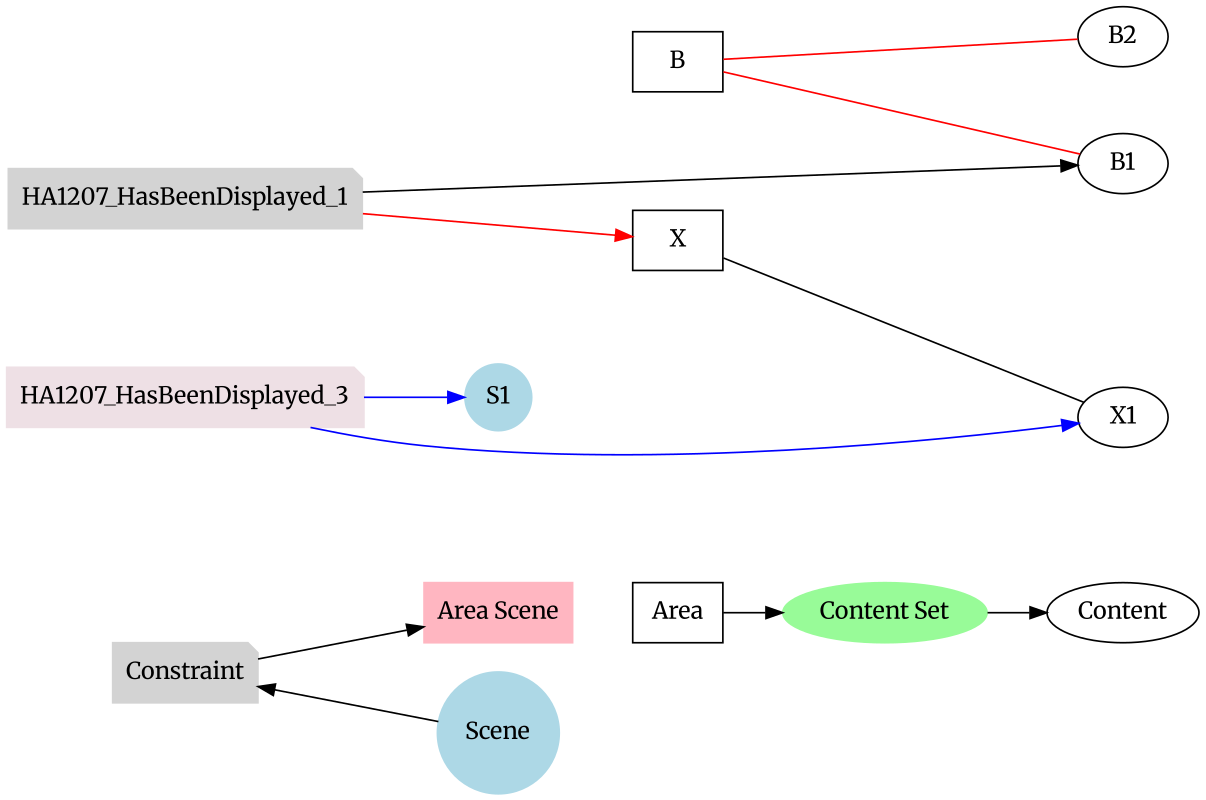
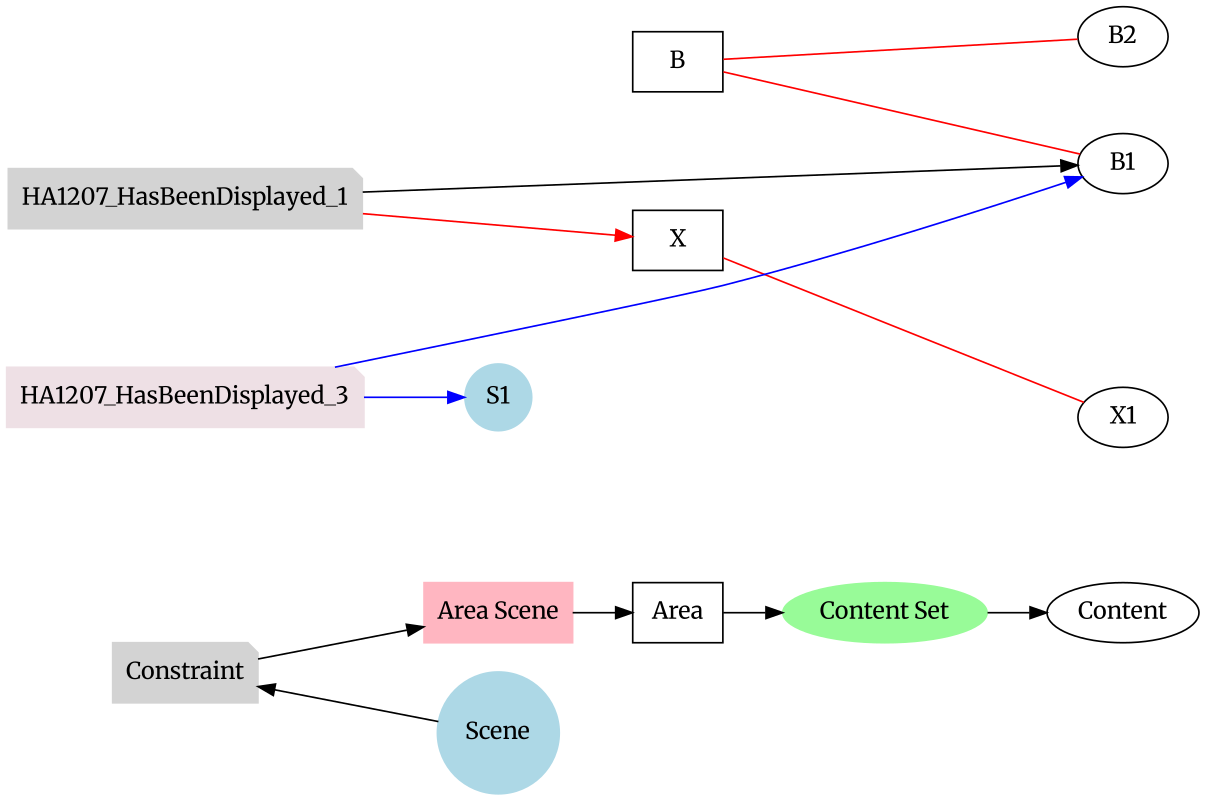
(904, 330) -> (904, 330)
(686, 454) -> (704, 290)
none -> (594, 613)
